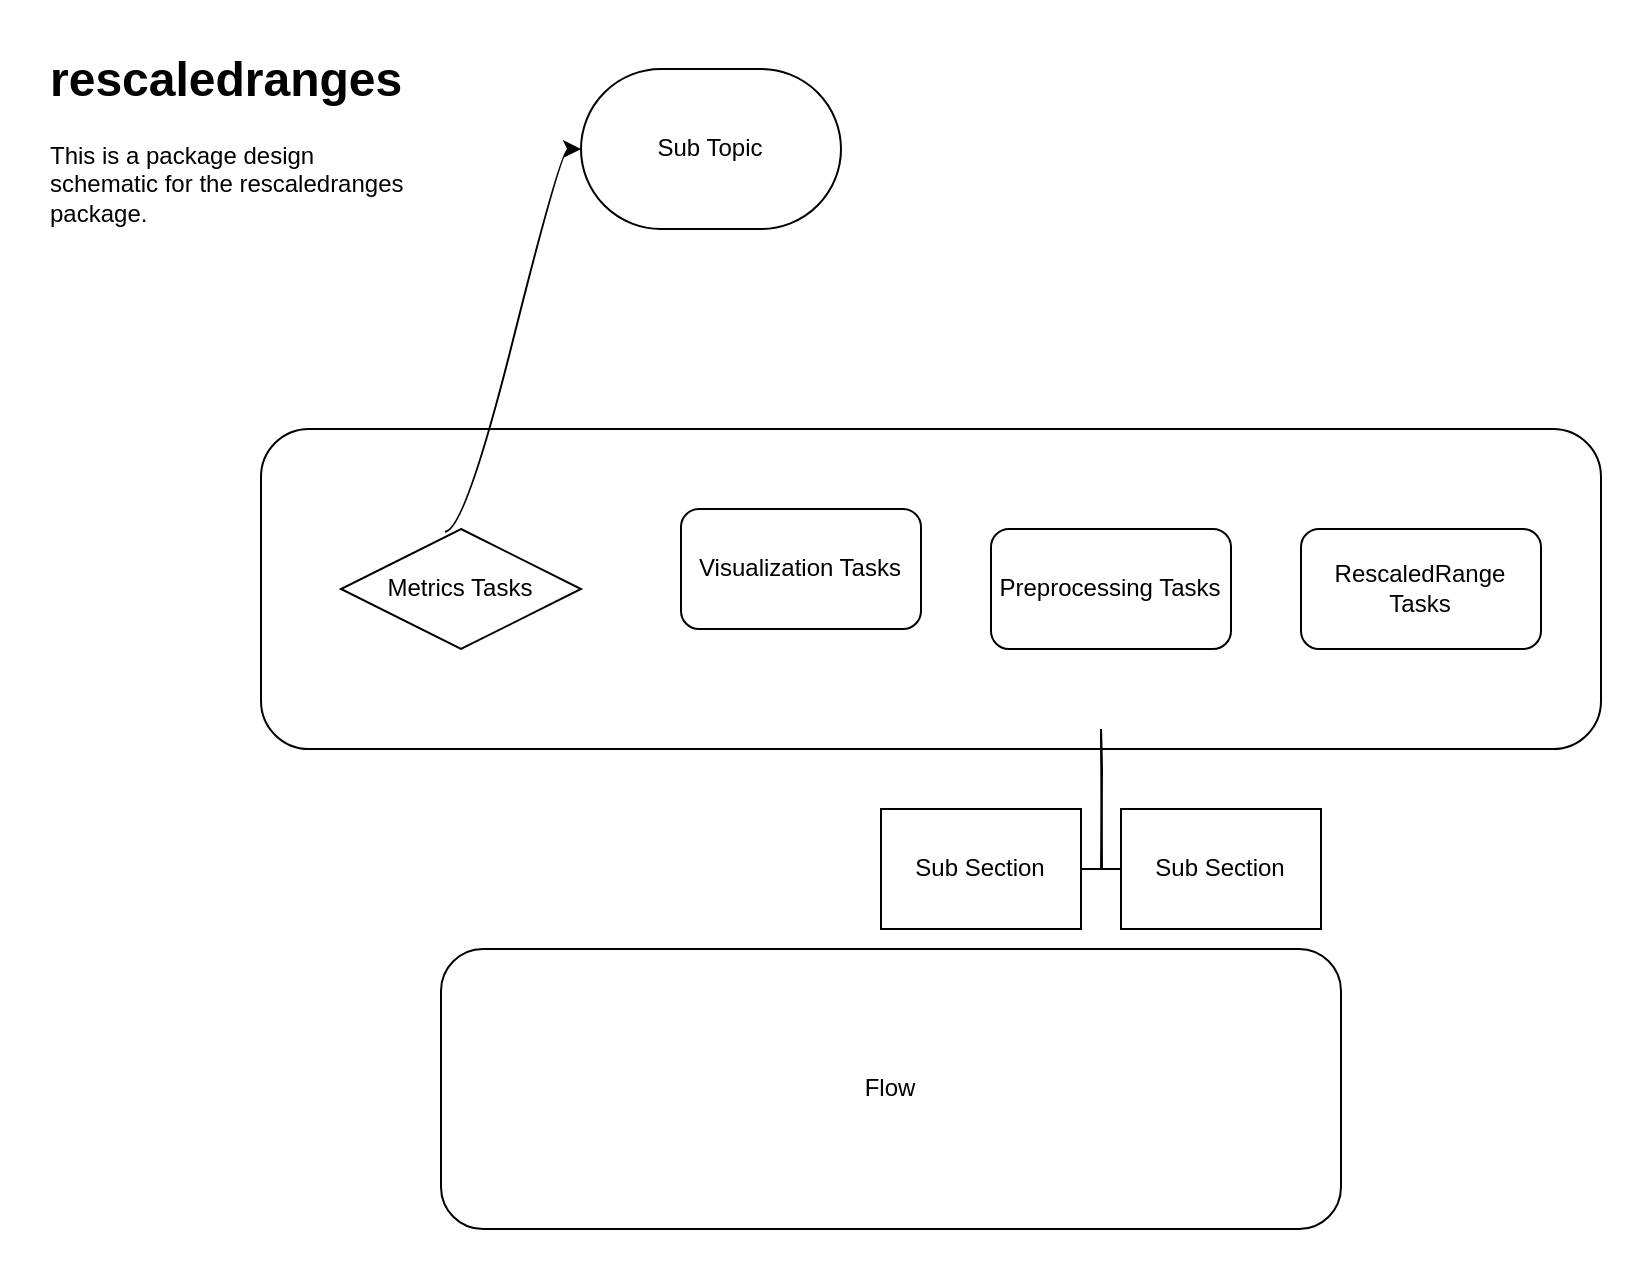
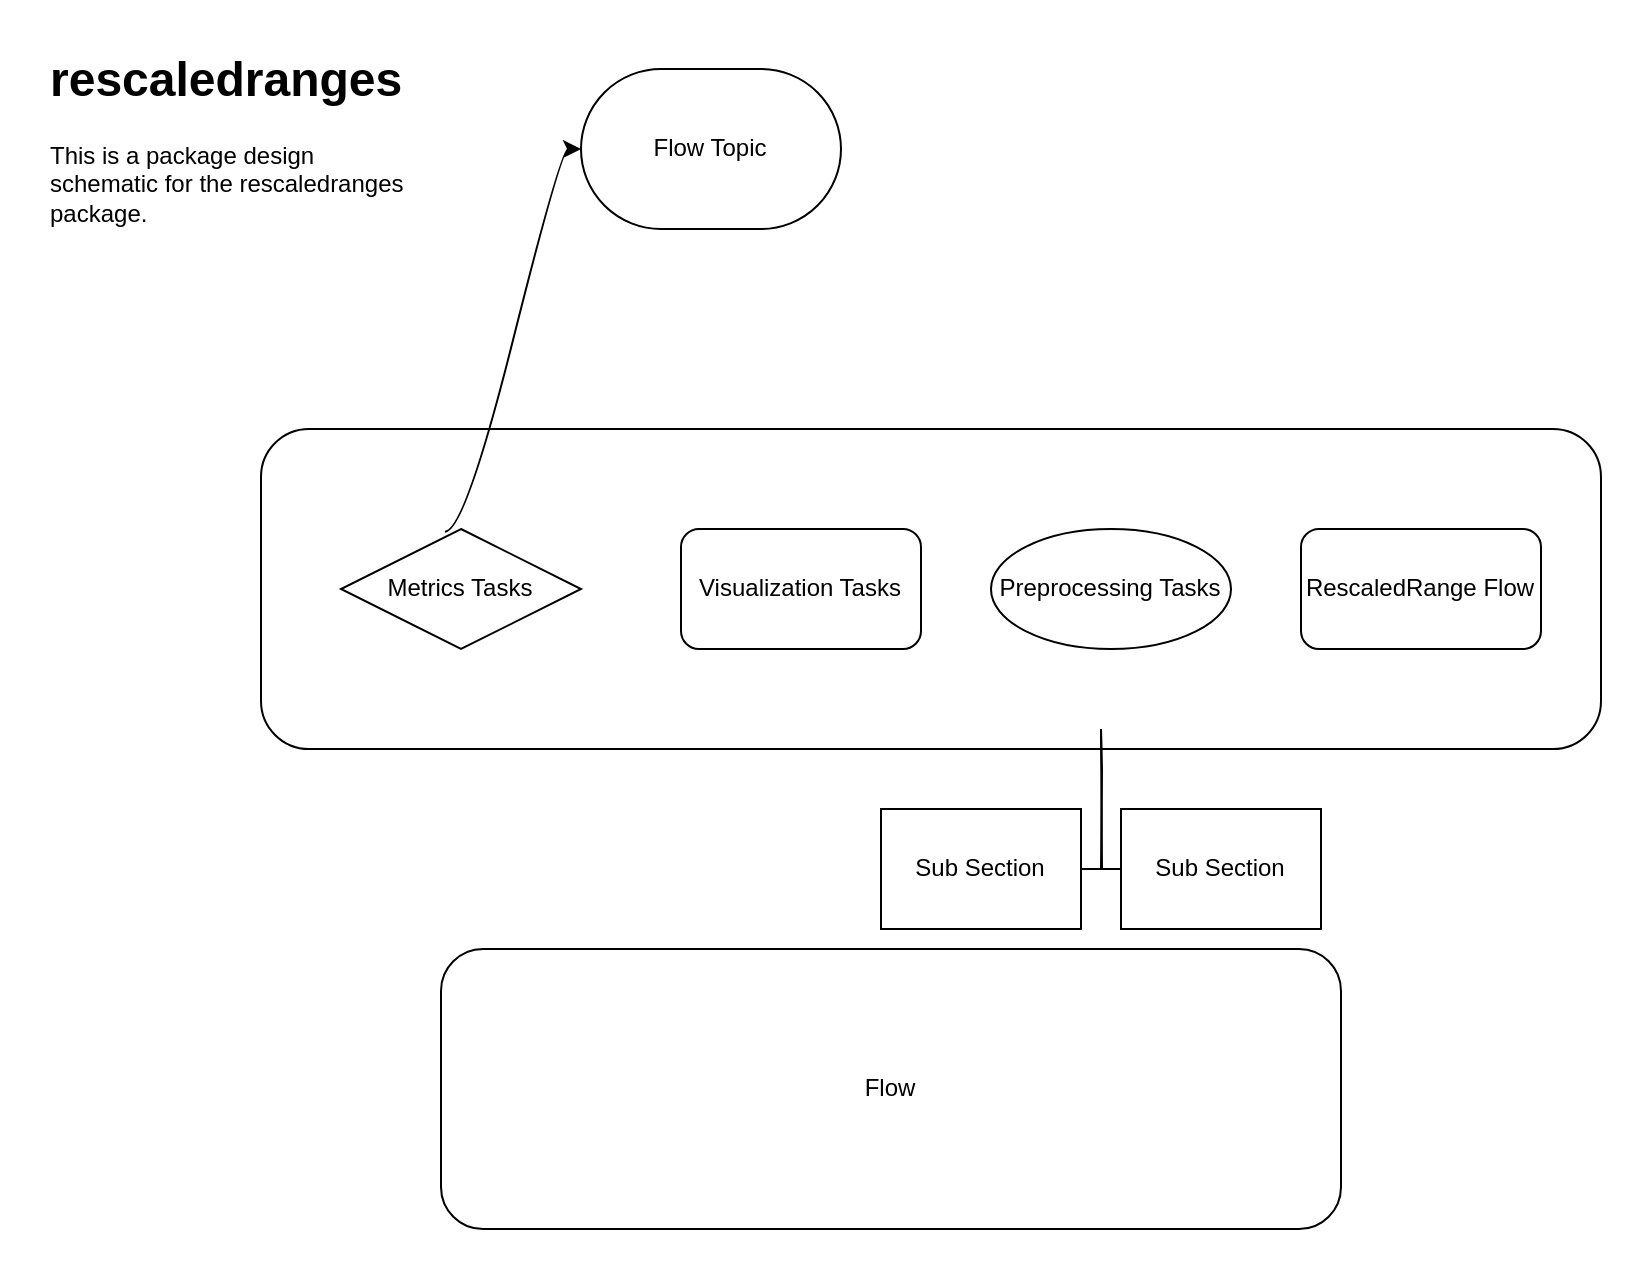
(711, 149) -> (711, 149)
(801, 569) -> (801, 589)
(1111, 589) -> (1111, 589)
(1421, 589) -> (1421, 589)
